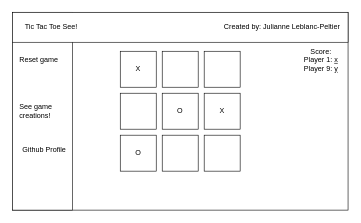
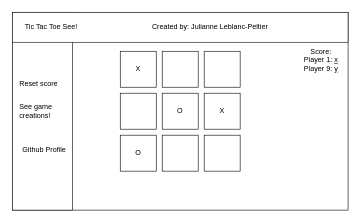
(282, 27) -> (210, 27)
(42, 60) -> none
none -> (39, 84)
